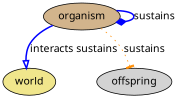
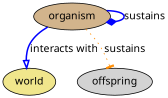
(74, 49) -> (64, 49)
